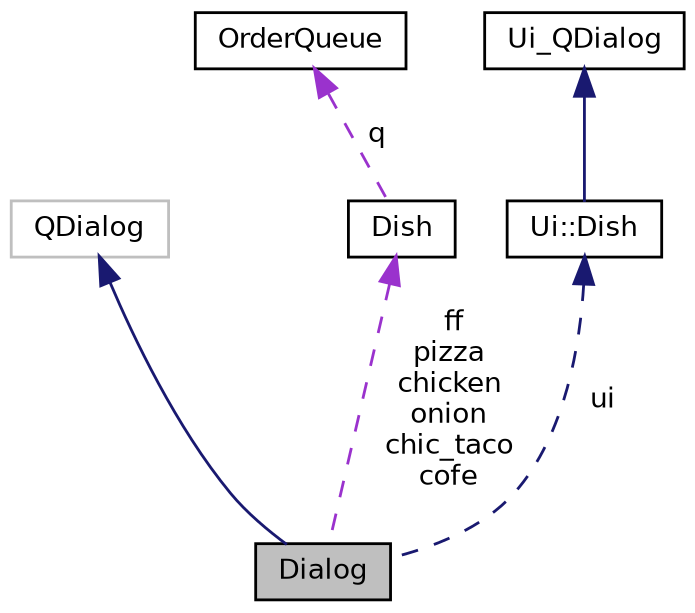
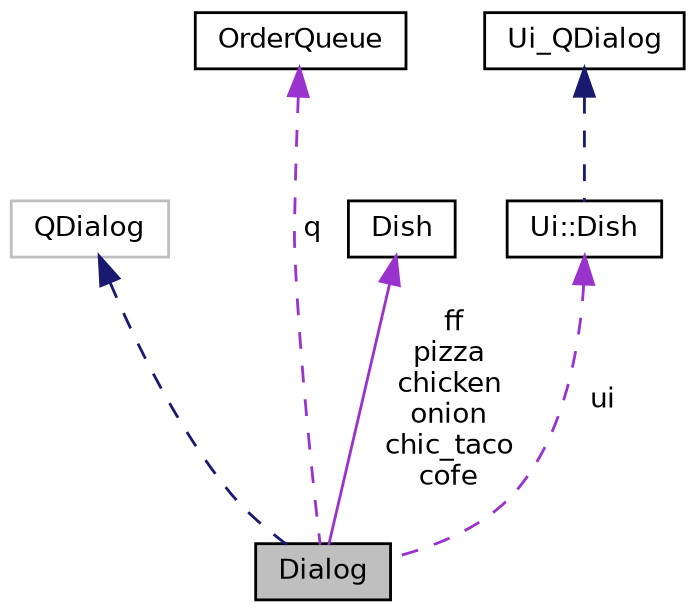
(358, 148) -> (299, 321)
(584, 149) -> (584, 149)
(359, 414) -> (359, 414)
(182, 425) -> (182, 425)
(538, 459) -> (538, 459)
